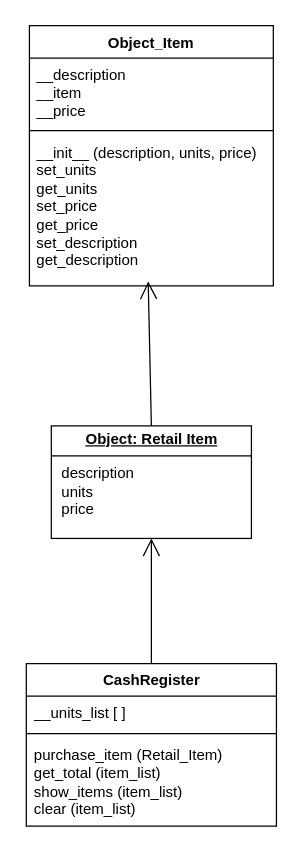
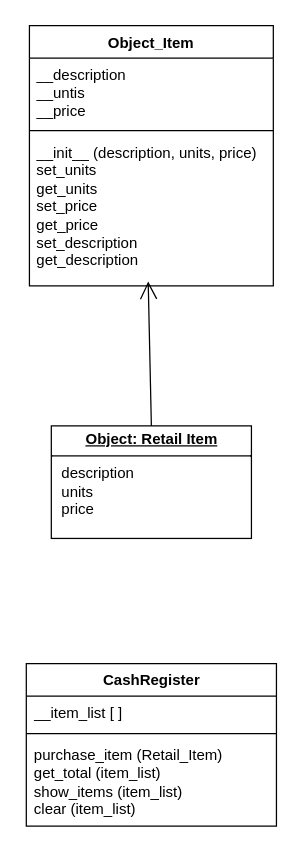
(88, 94) -> (88, 94)
(151, 602) -> none
(92, 713) -> (88, 713)
